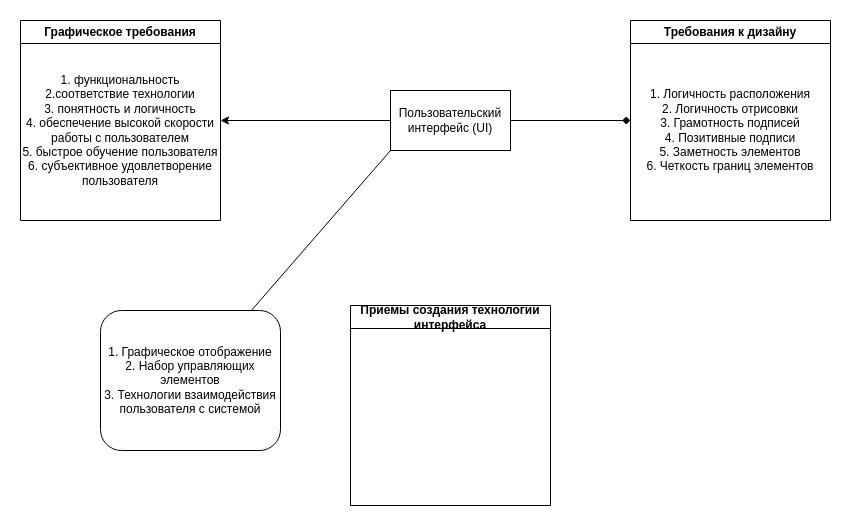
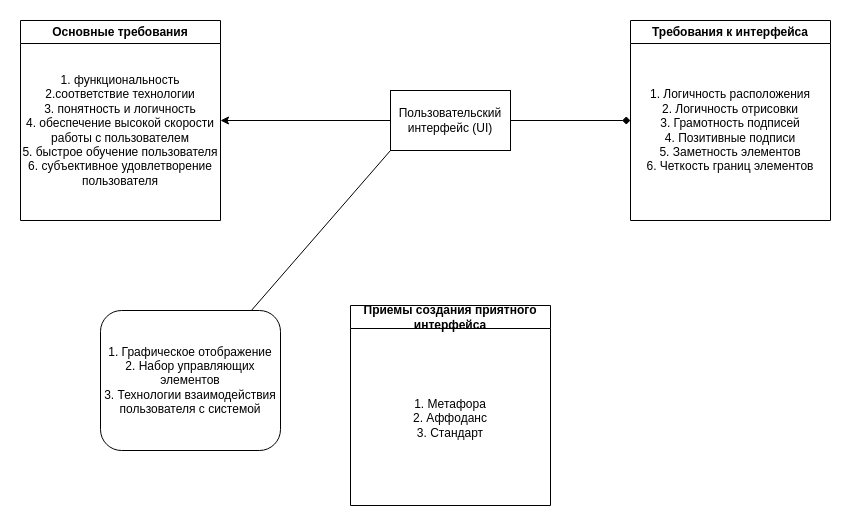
(121, 33) -> (121, 33)
(731, 33) -> (731, 33)
(451, 318) -> (451, 318)
none -> (451, 418)
